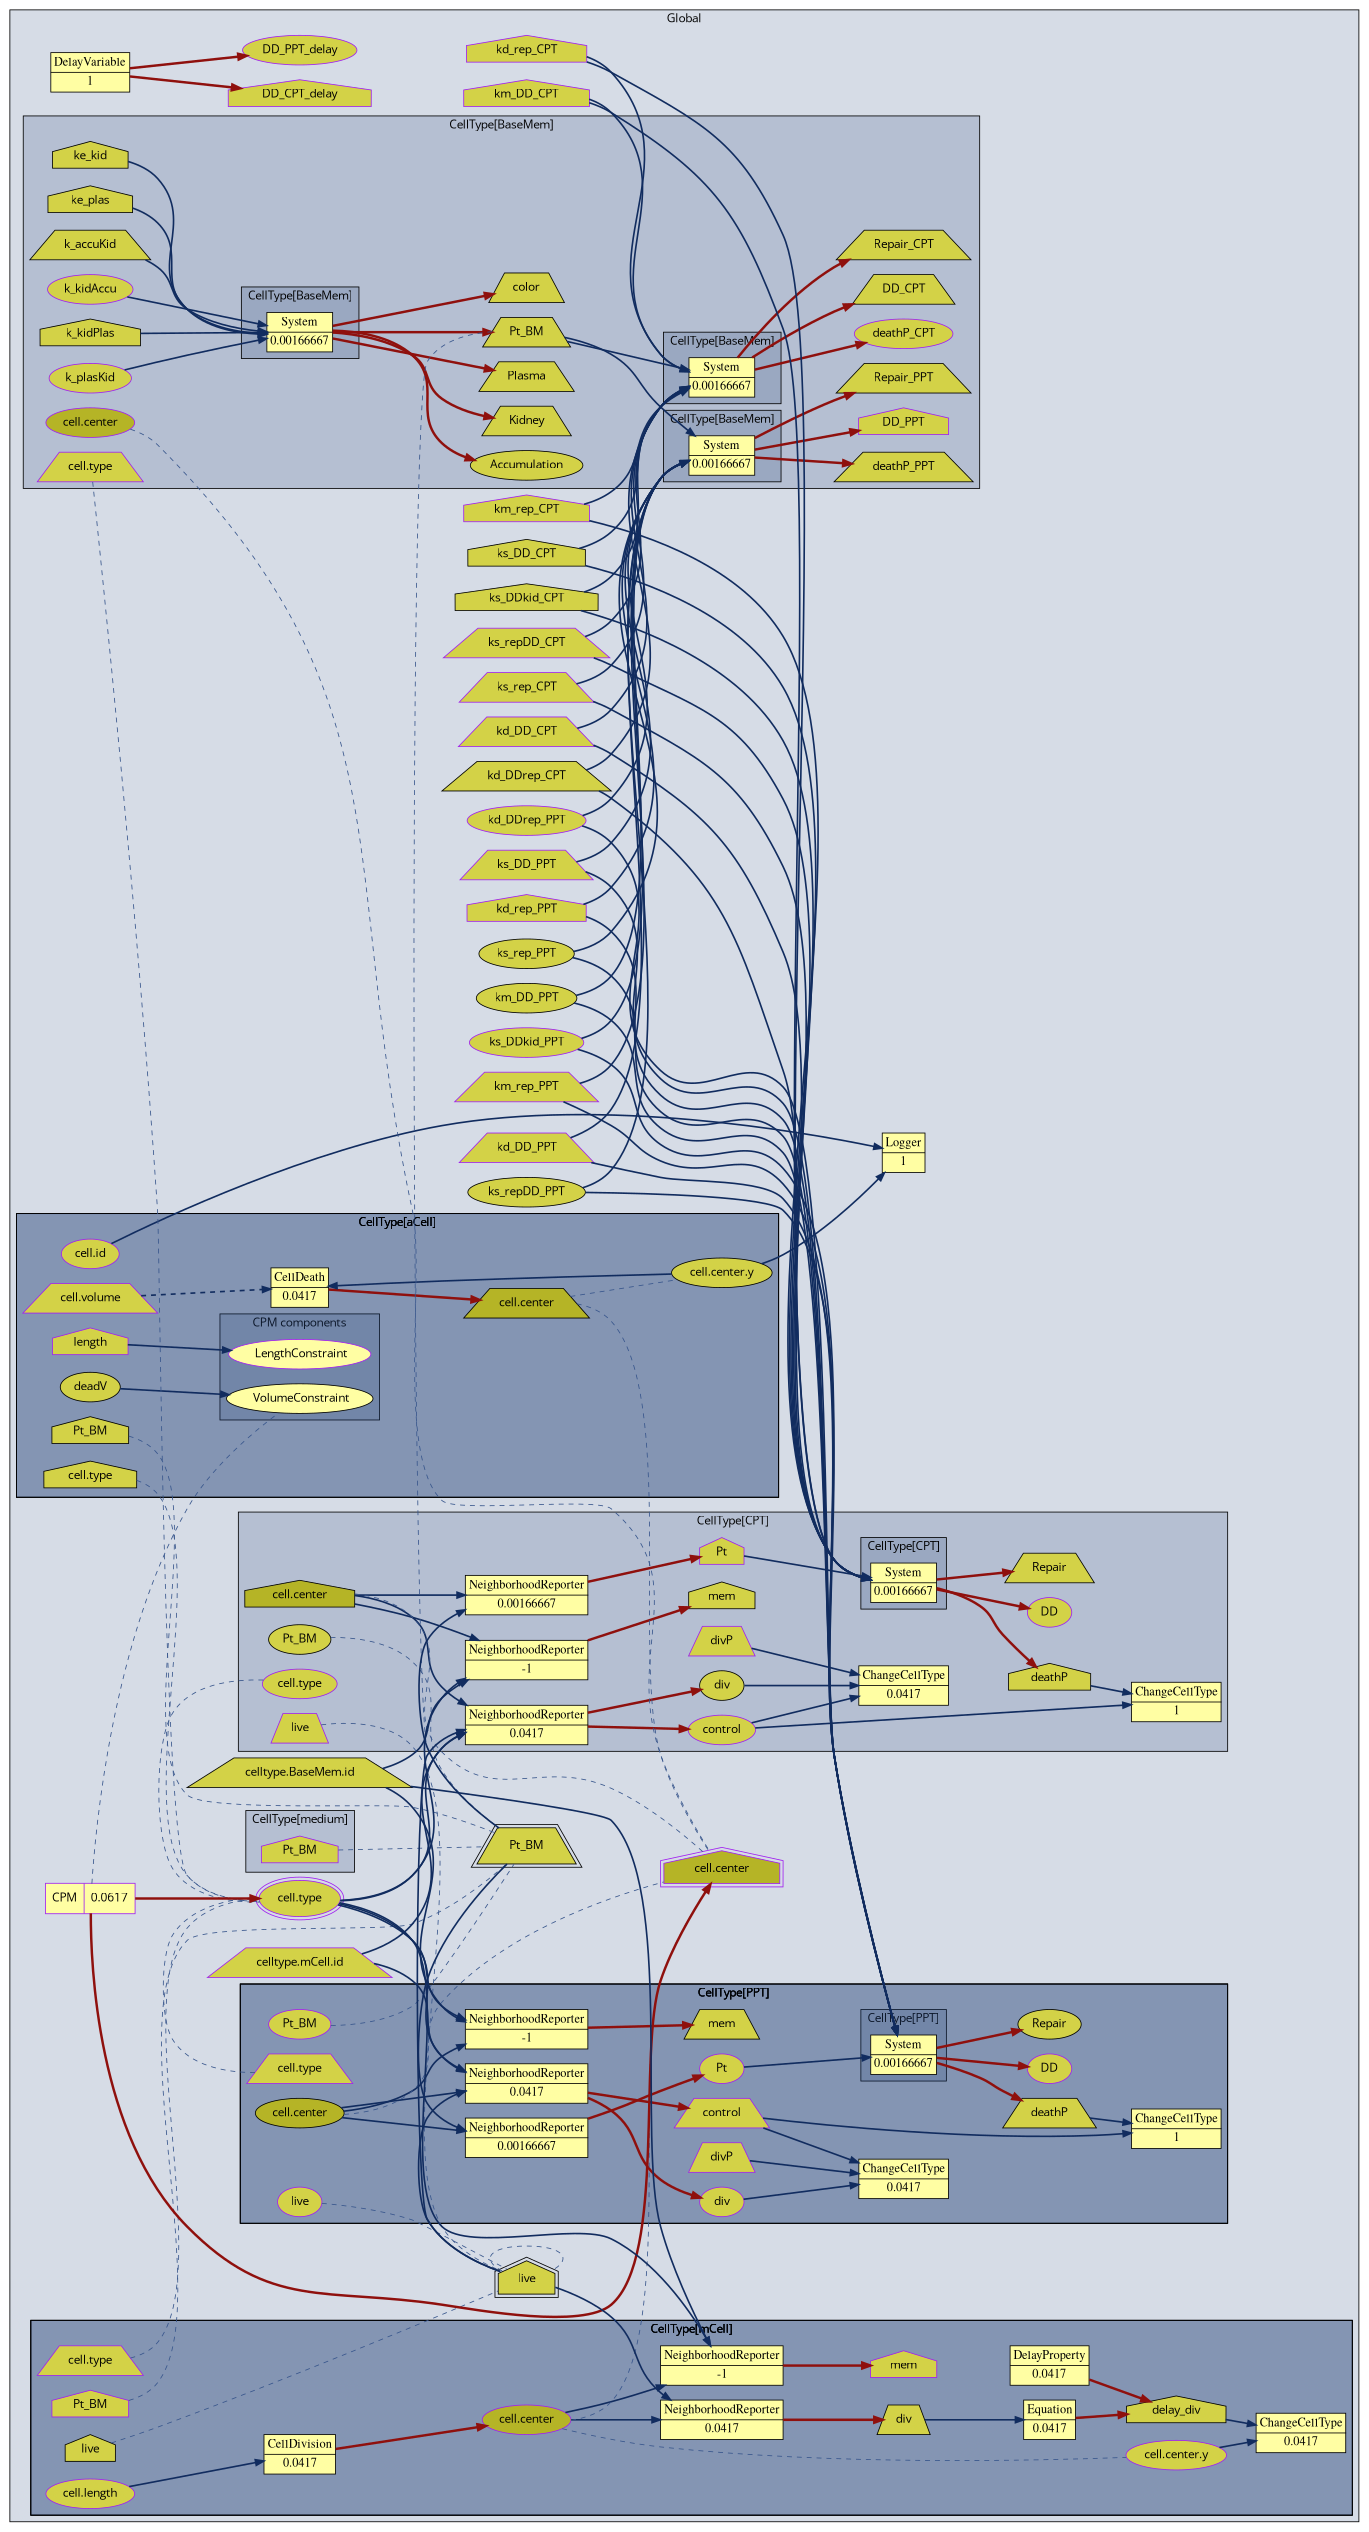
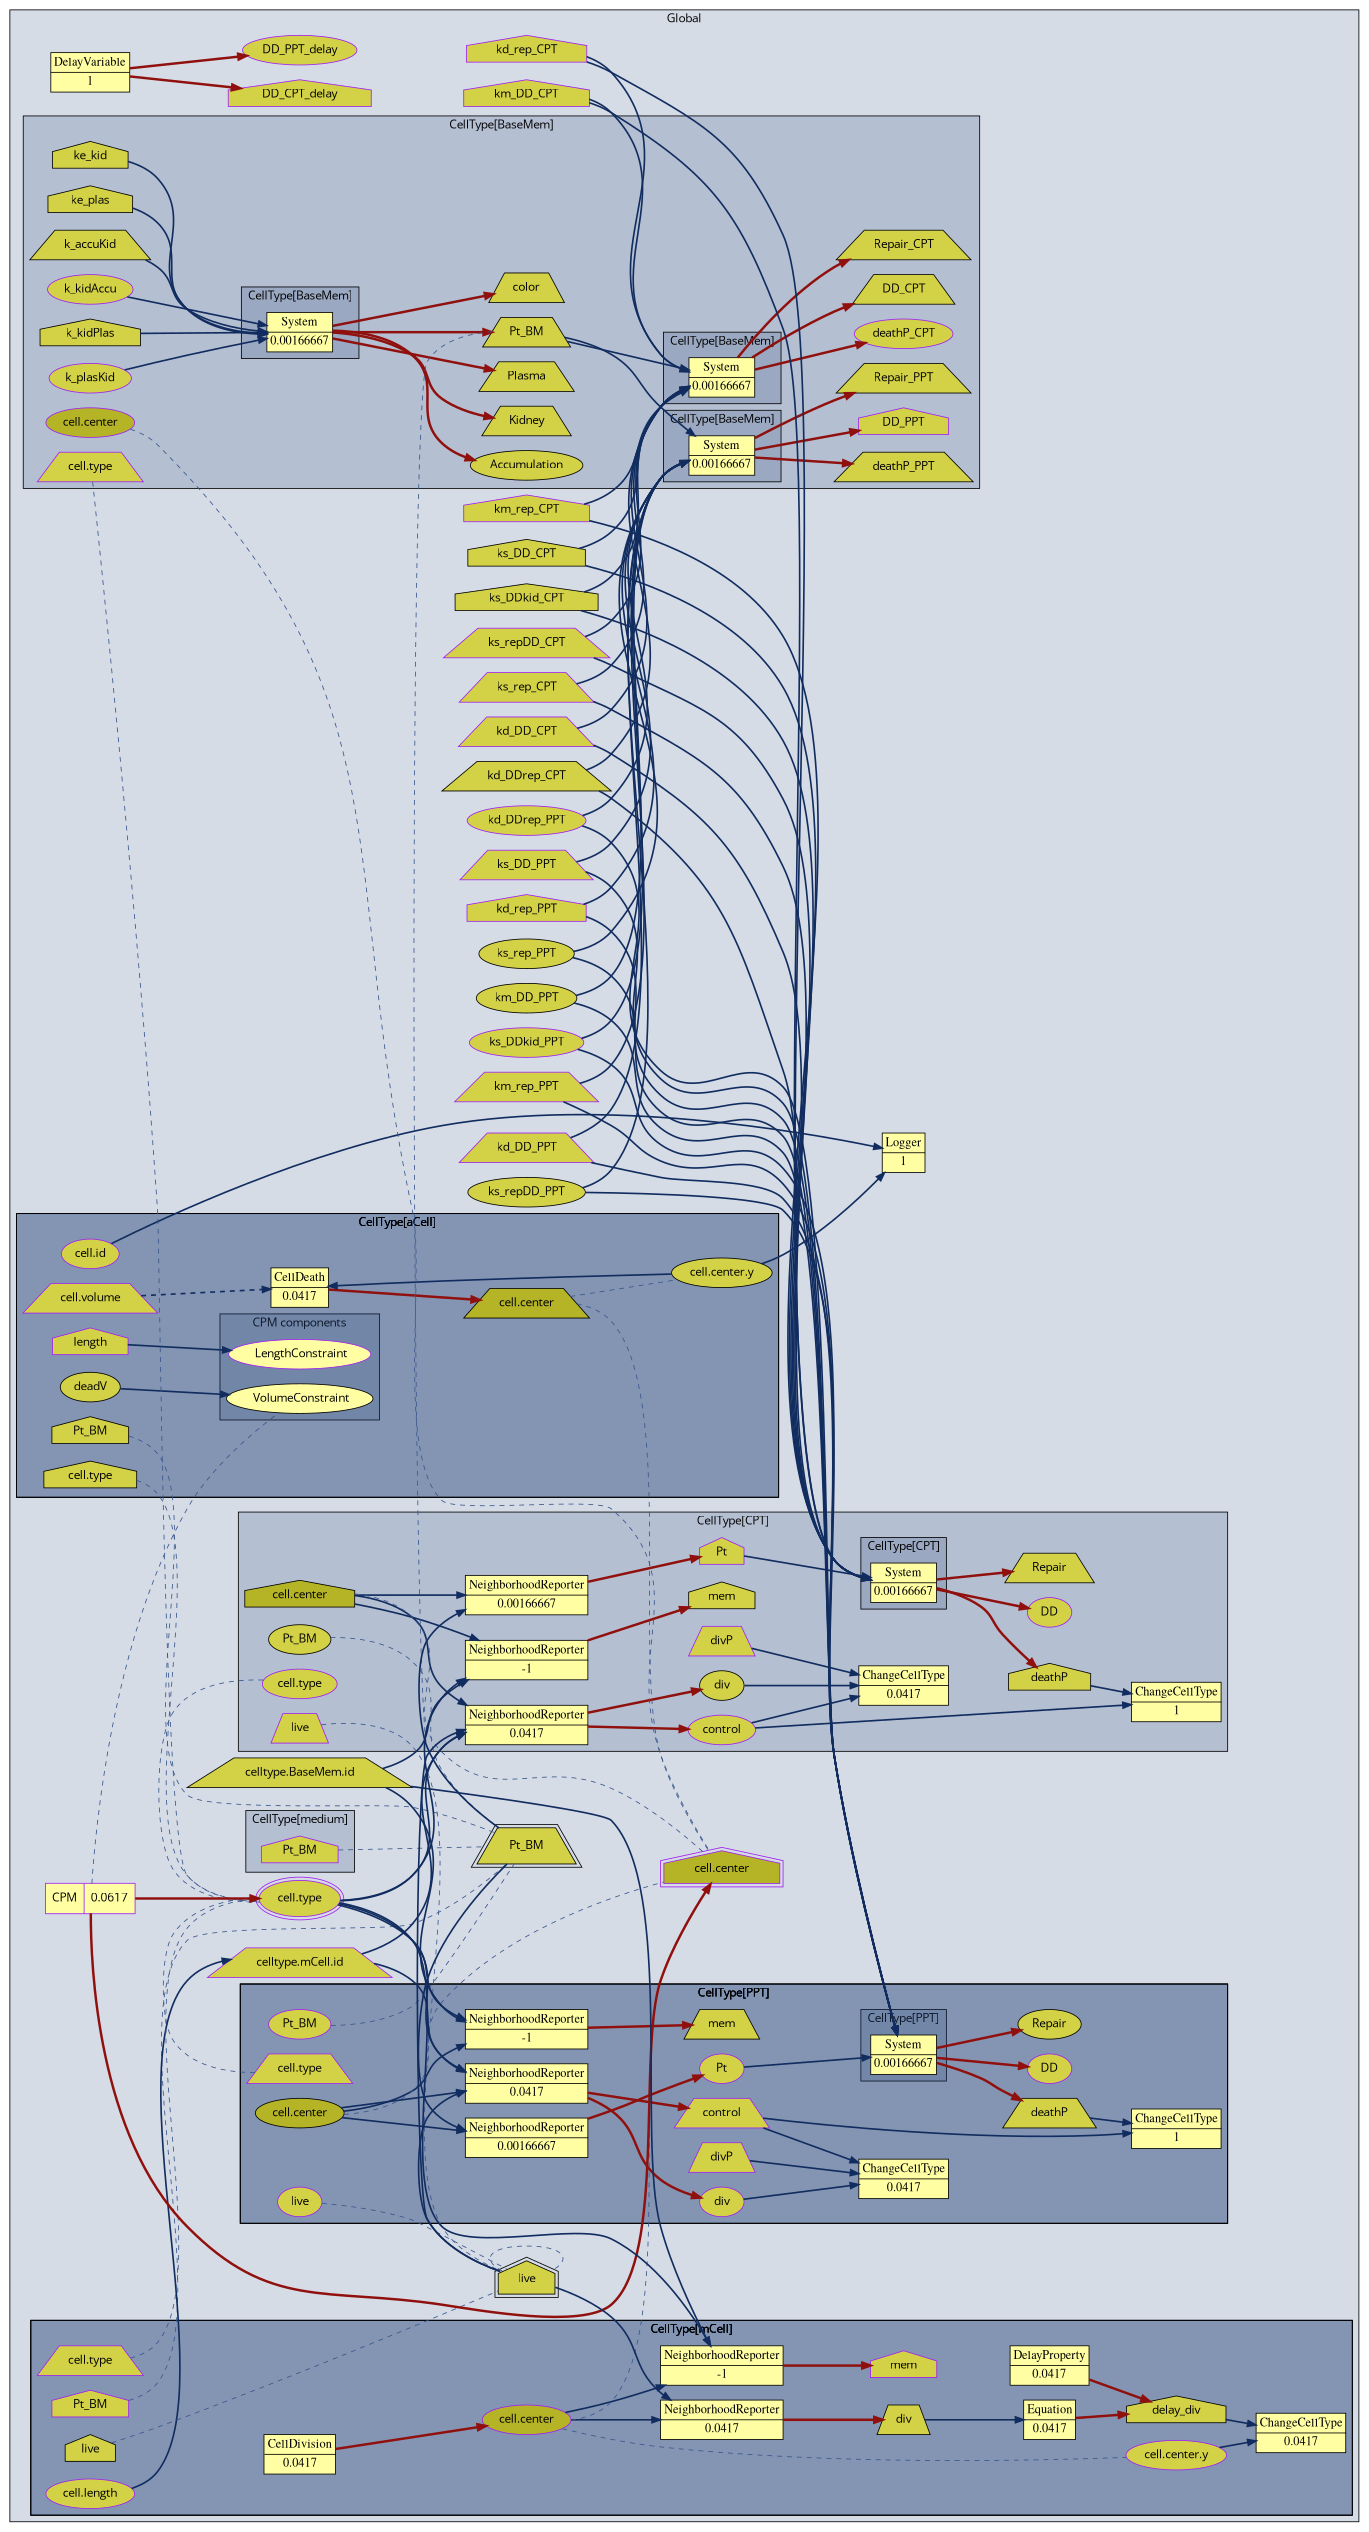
(192, 2475) -> (170, 2221)
